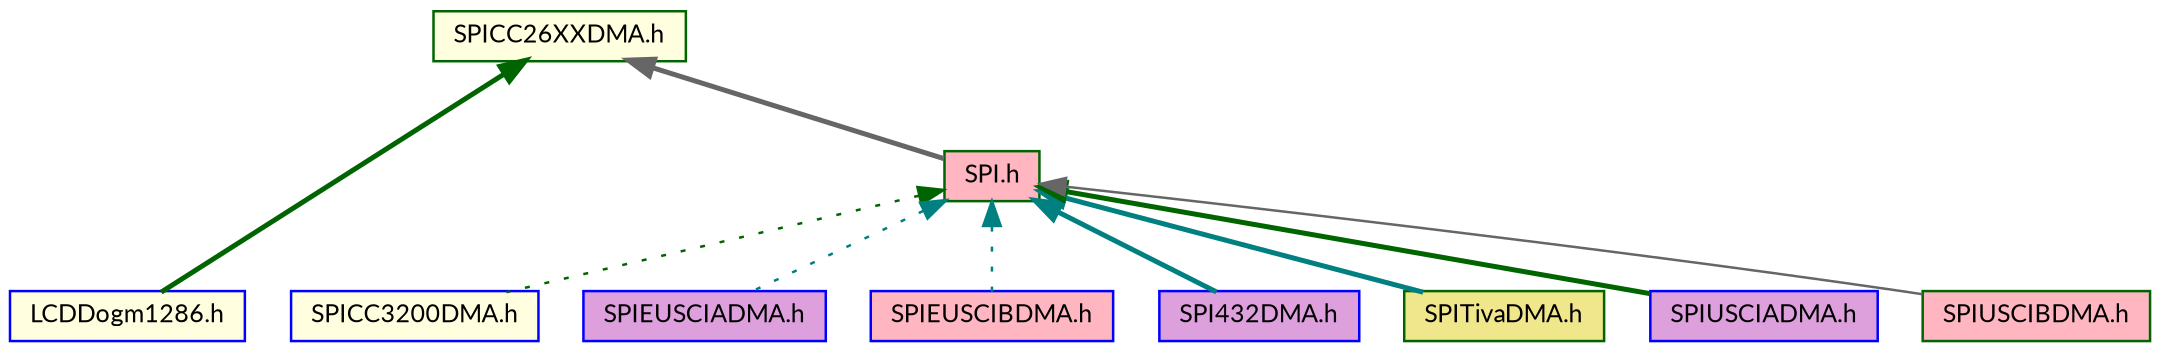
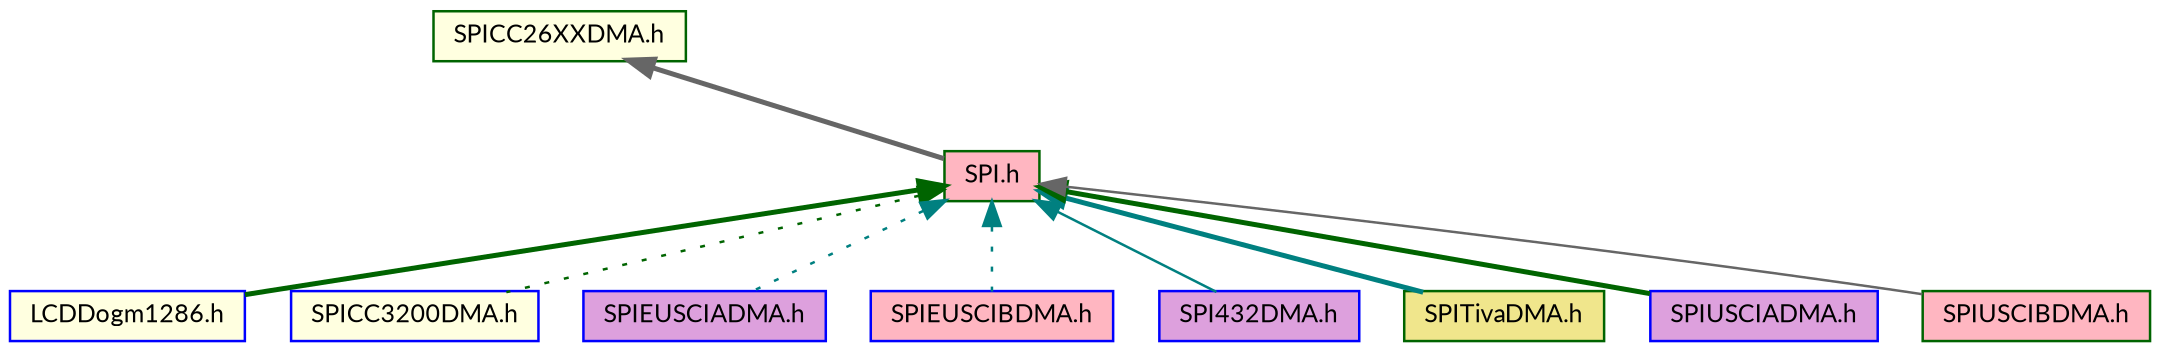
(332, 183) -> (582, 242)
(1137, 252) -> (1137, 252)
